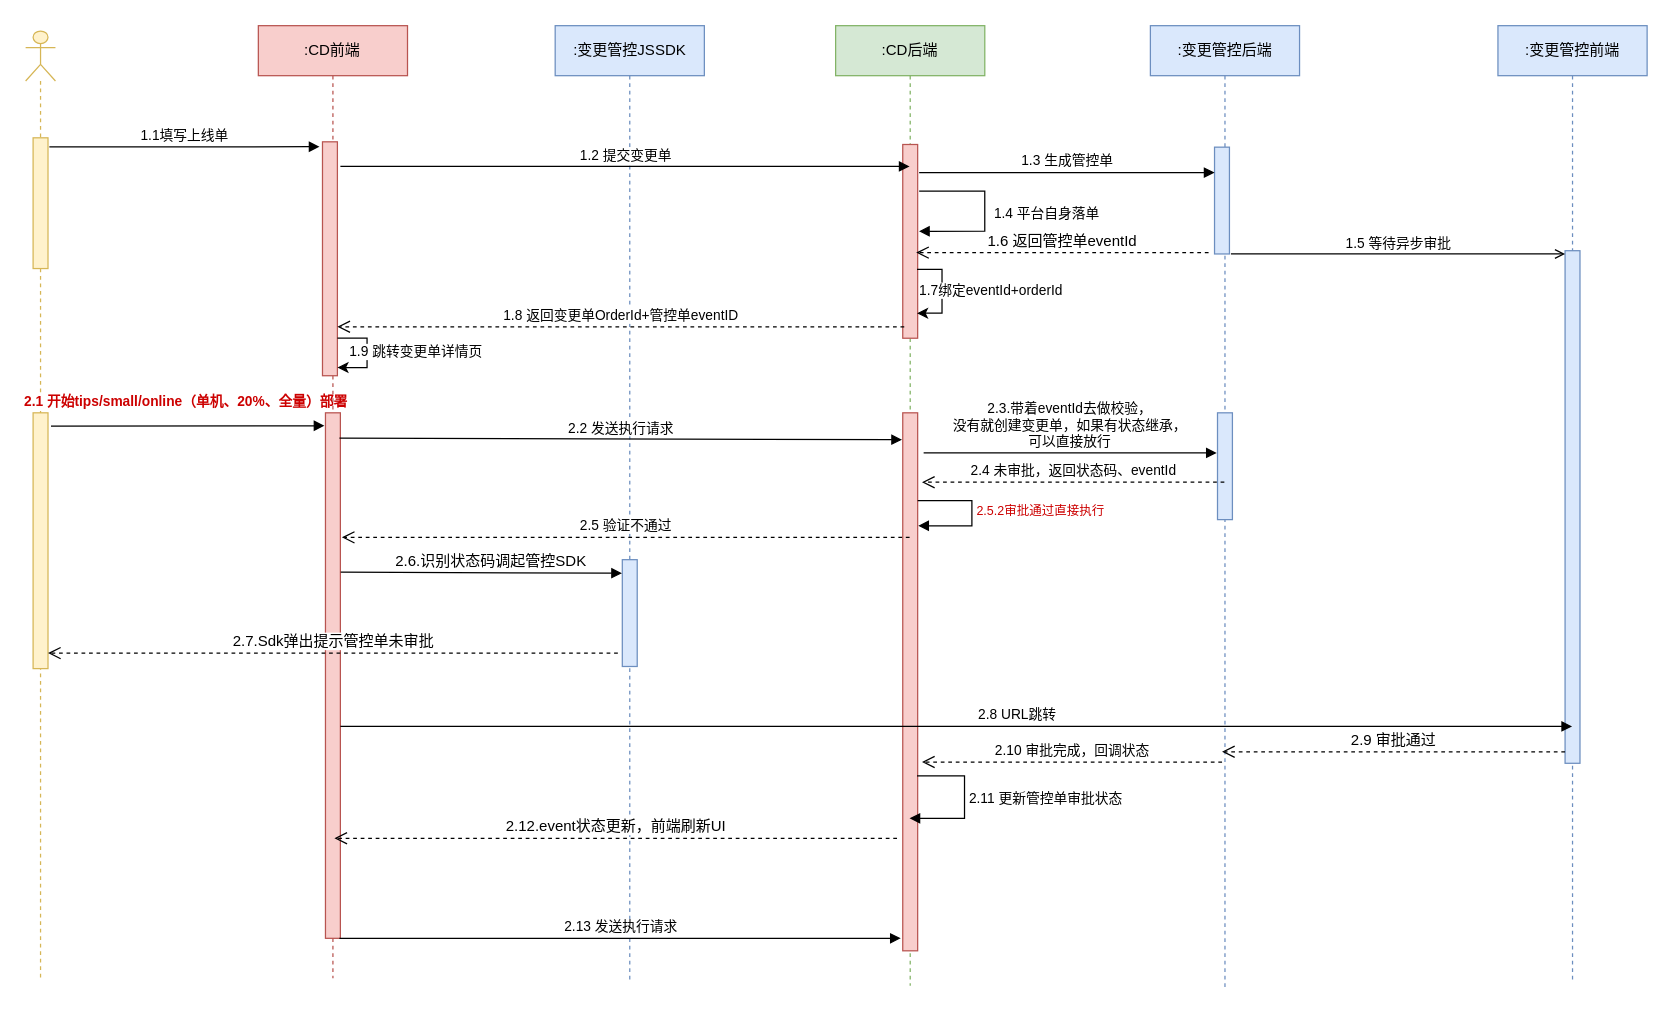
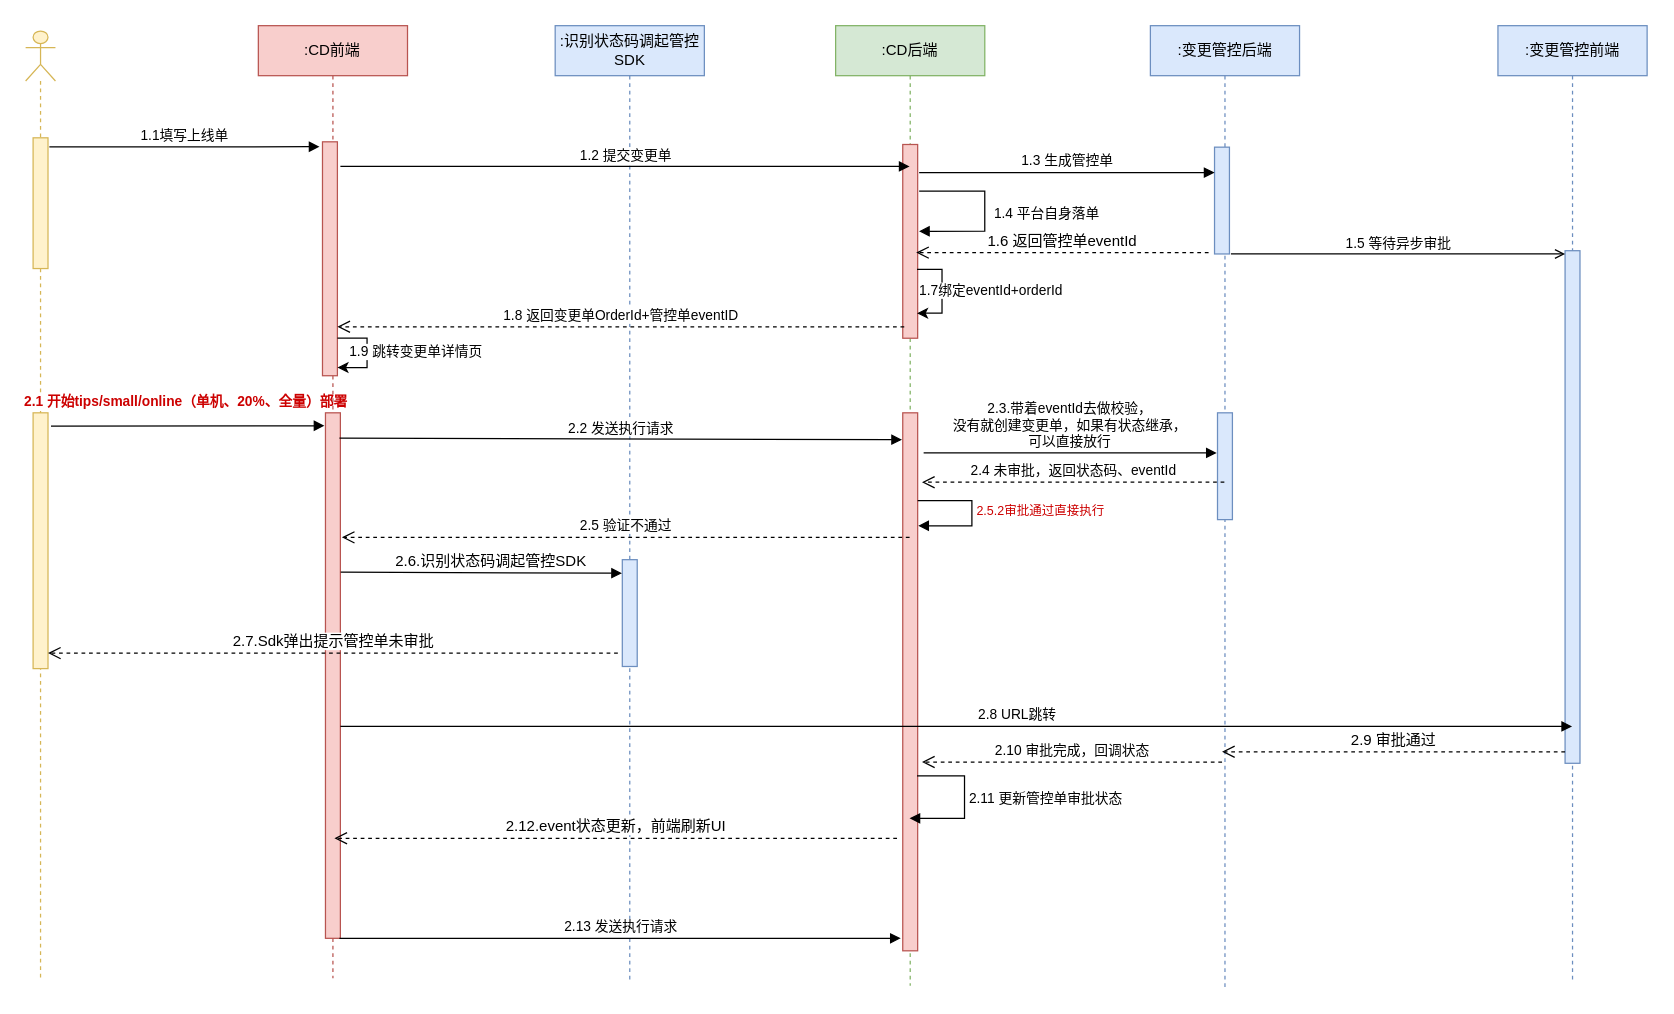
(630, 51) -> (630, 51)
